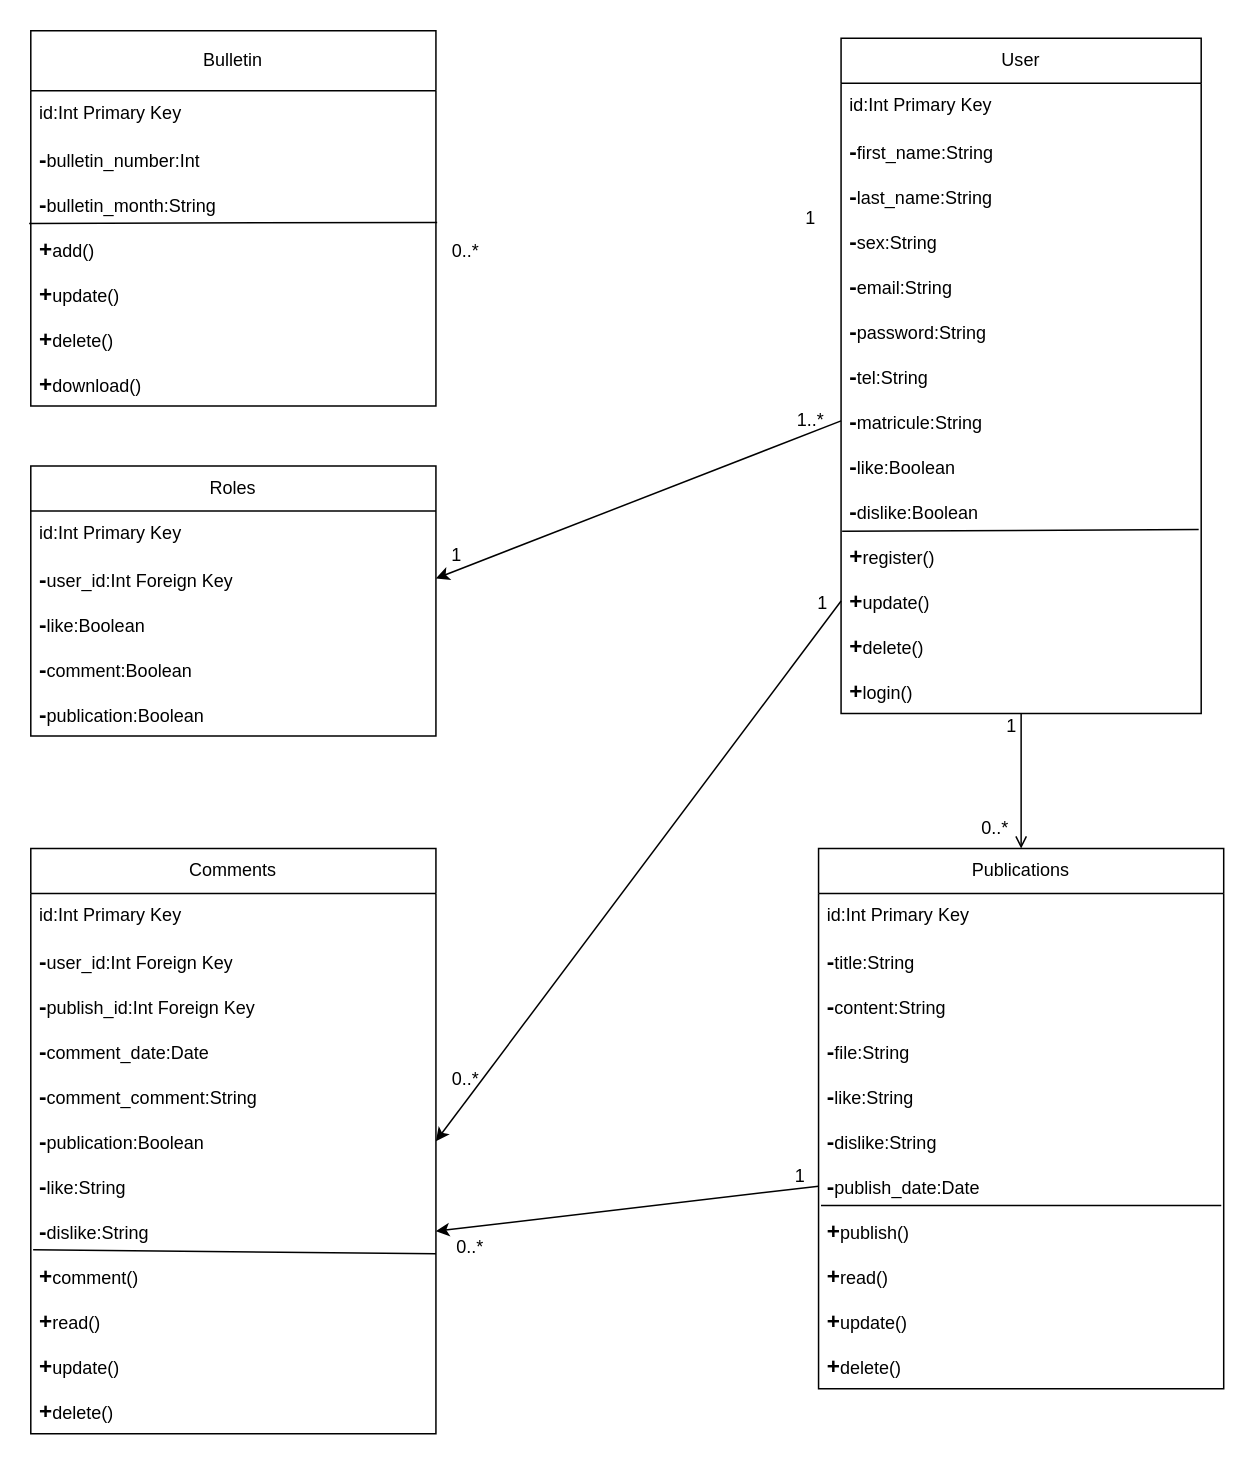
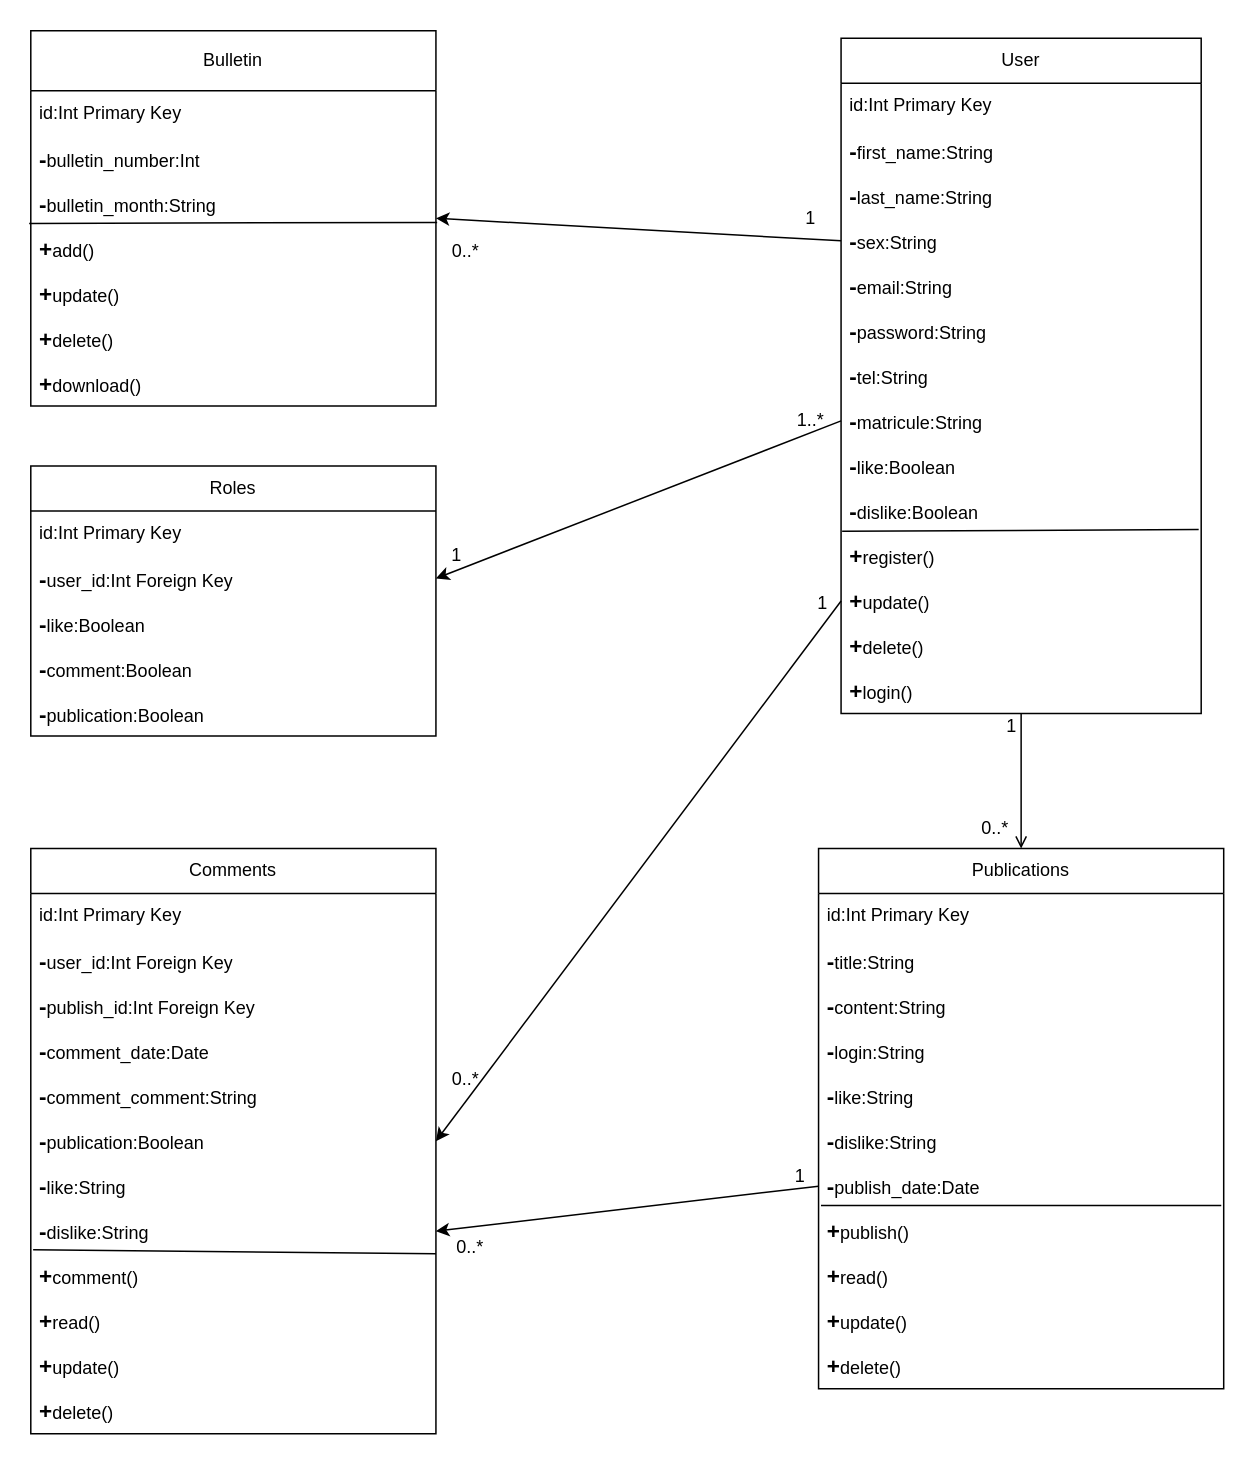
none -> (642, 230)
(878, 1051) -> (883, 1051)
